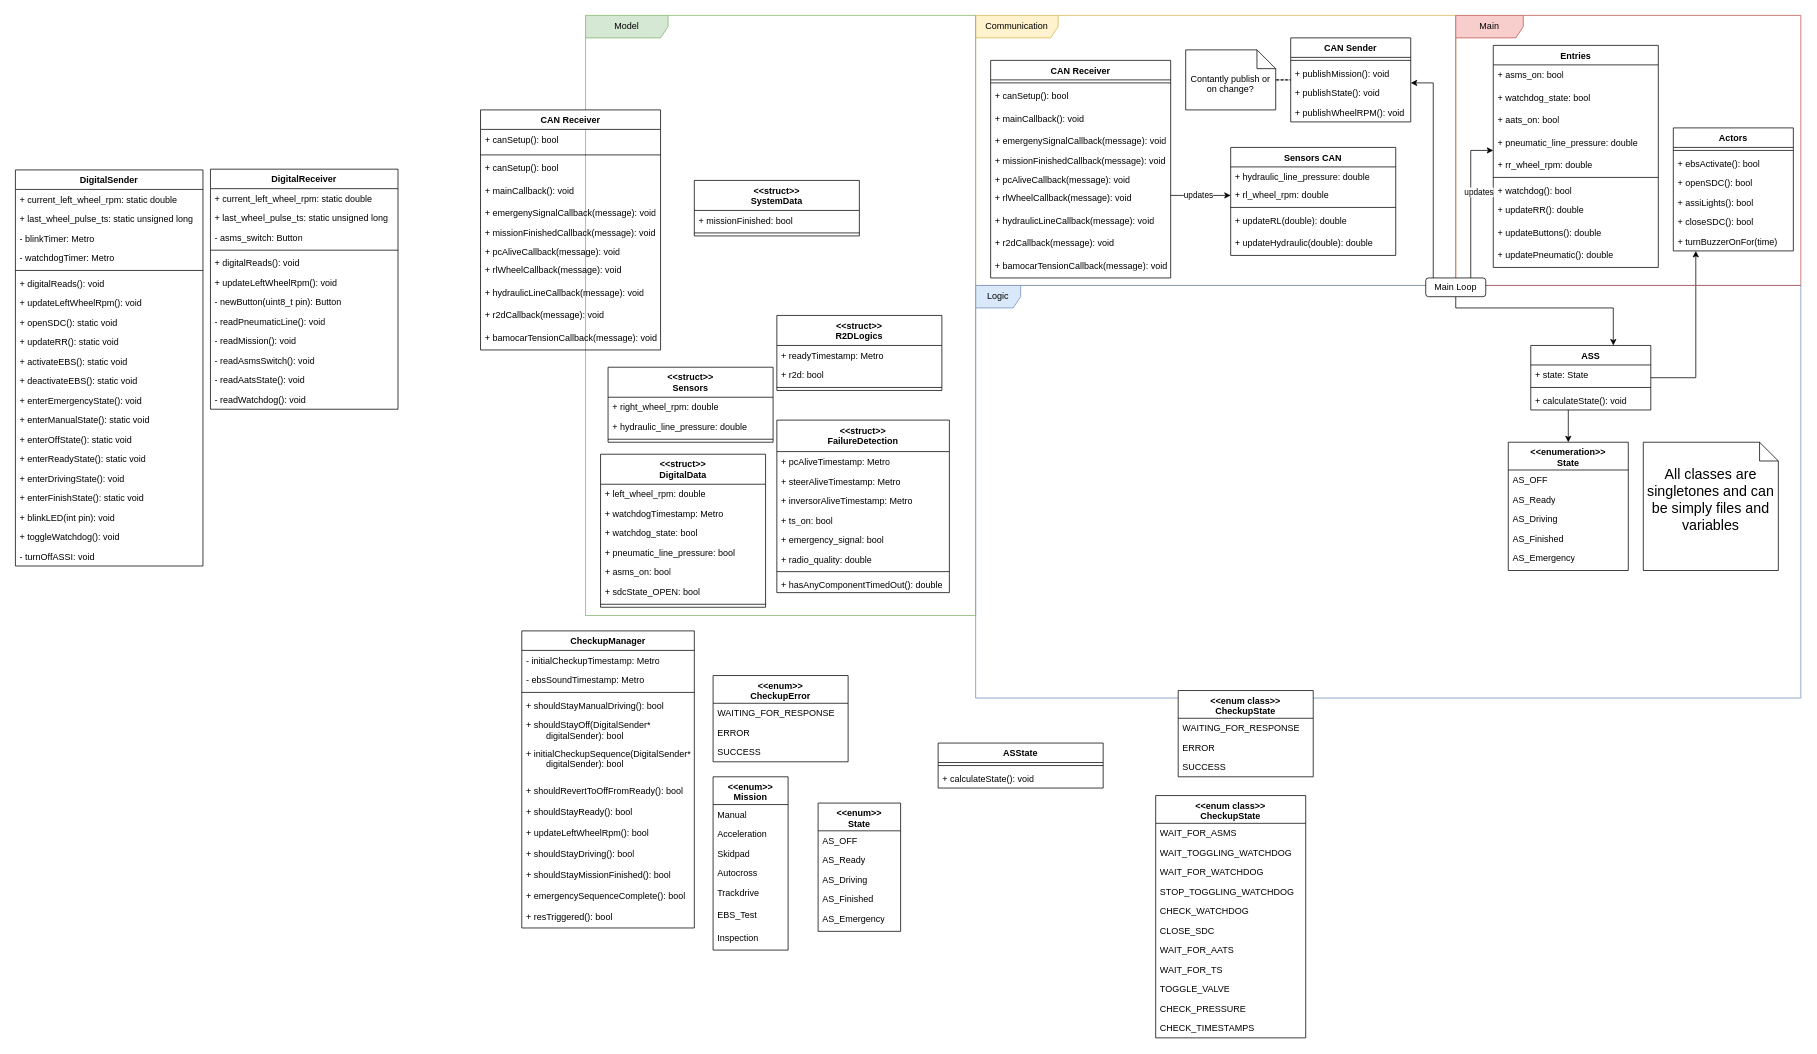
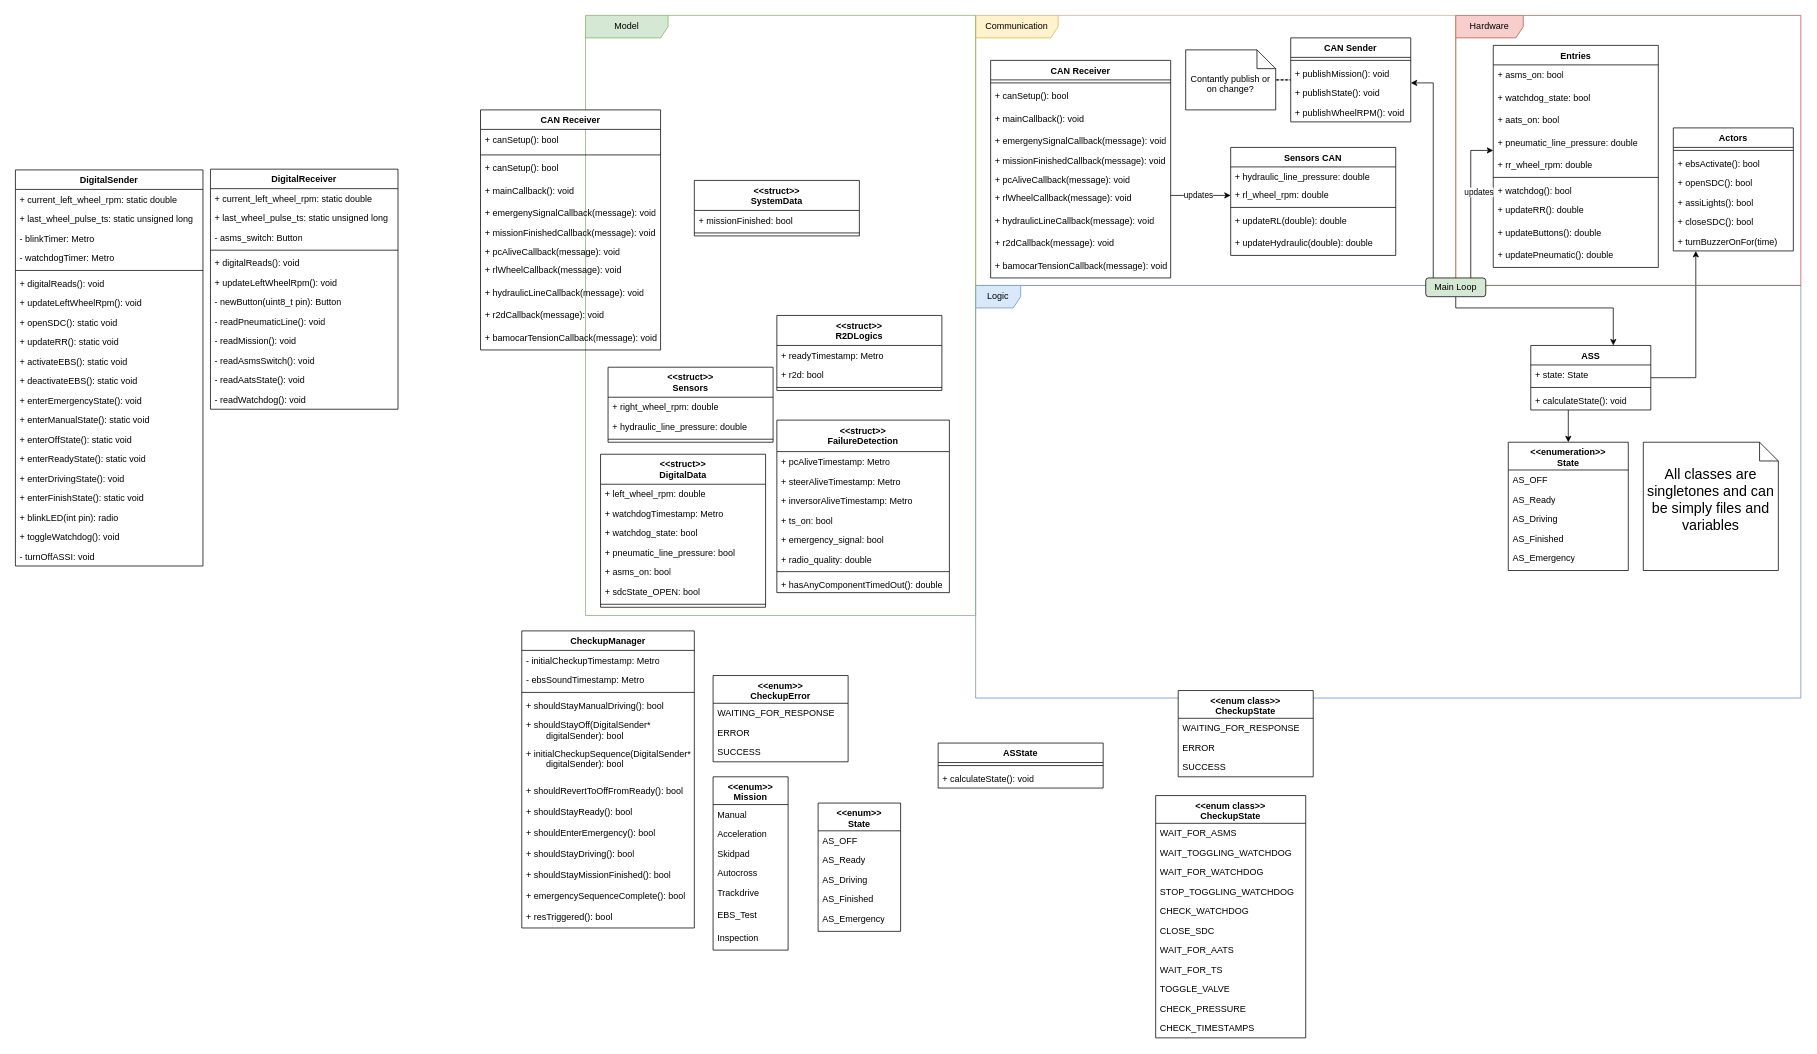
(1489, 27) -> (1489, 27)
(1455, 287) -> (1455, 287)
(72, 518) -> (75, 518)
(591, 834) -> (596, 834)
